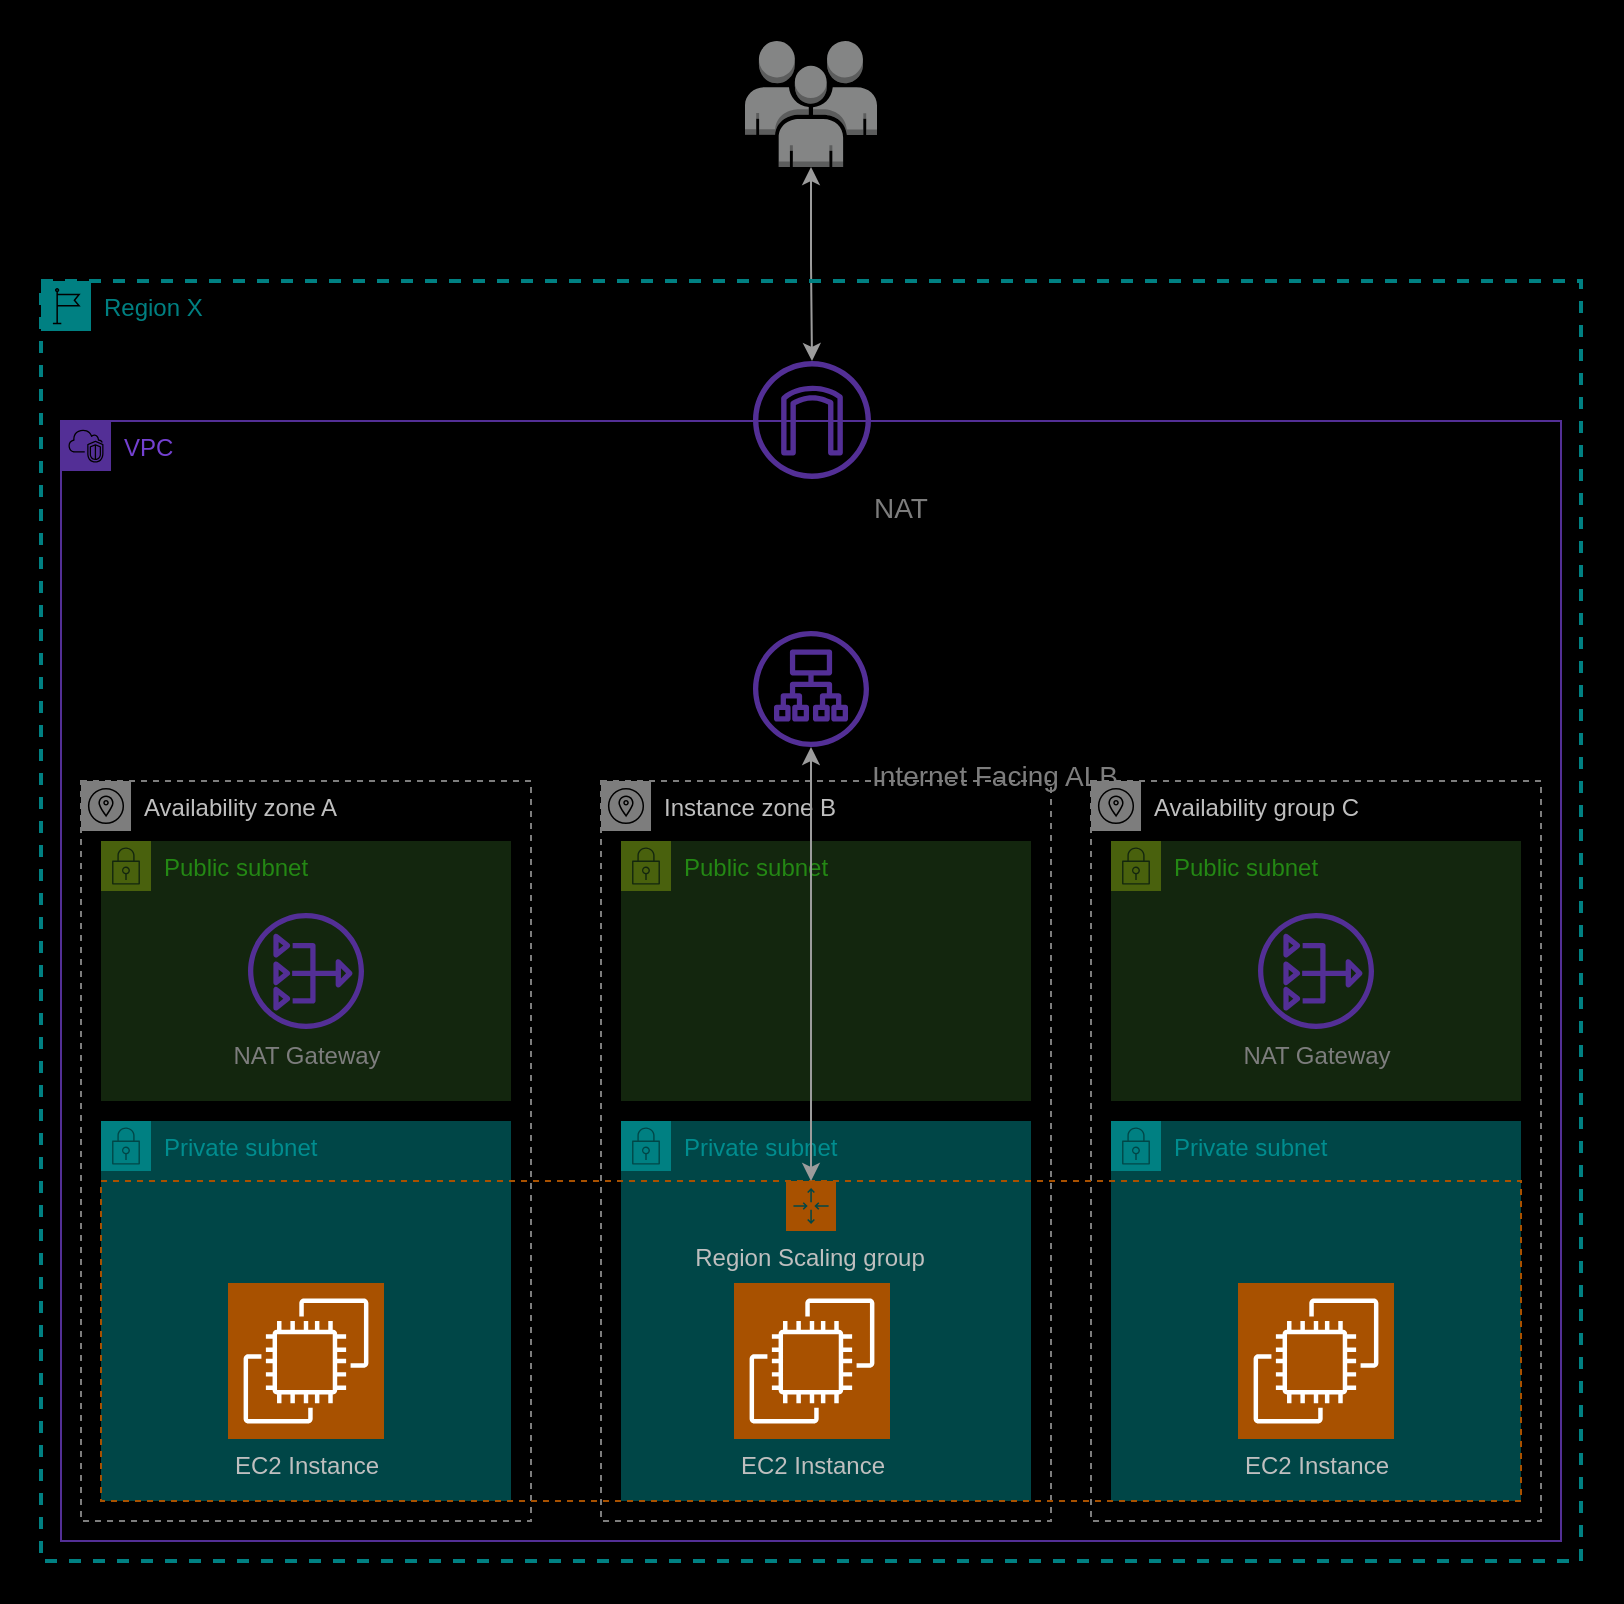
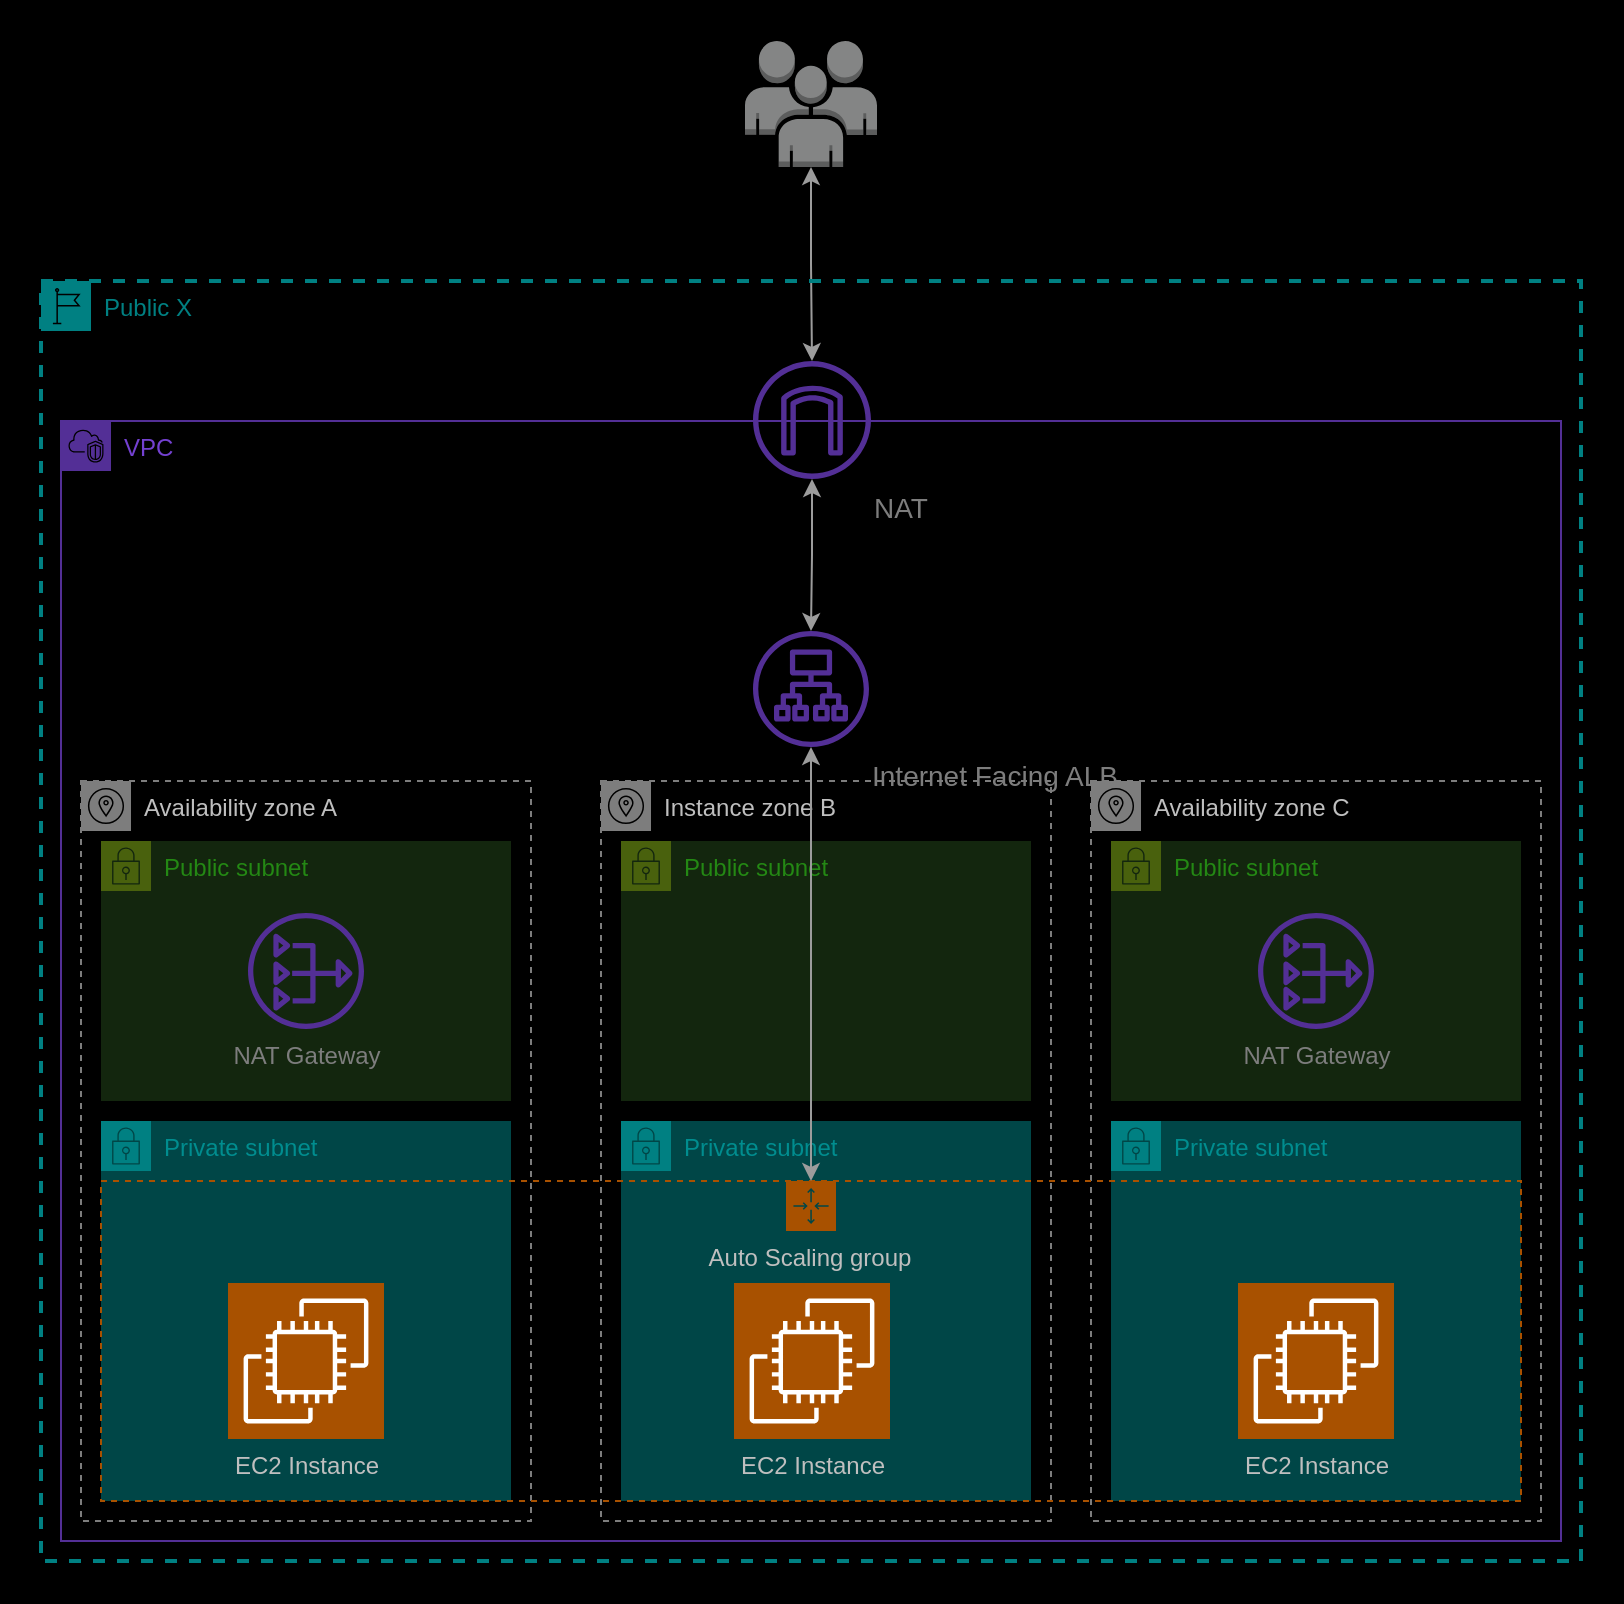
(153, 309) -> (149, 309)
none -> (812, 555)
(1268, 809) -> (1261, 809)
(811, 1259) -> (811, 1259)
